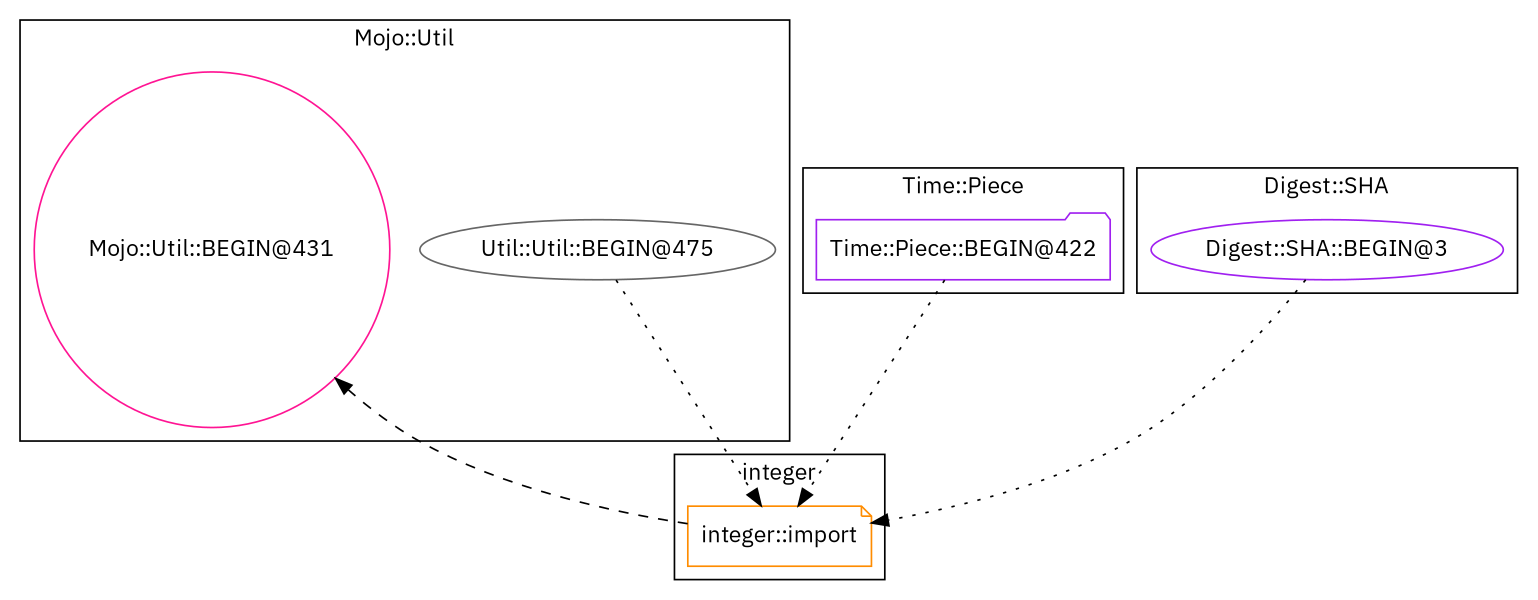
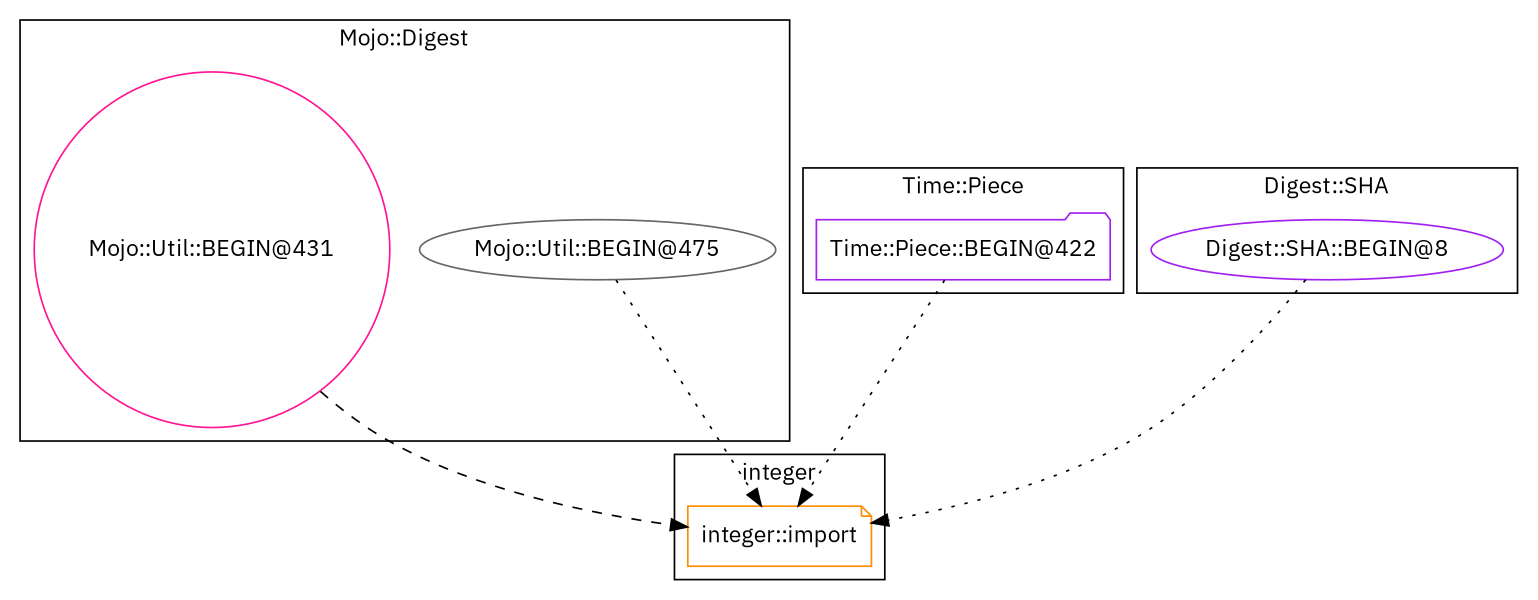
(405, 39) -> (405, 39)
(598, 250) -> (598, 250)
(1327, 250) -> (1327, 250)
(508, 480) -> (485, 483)
